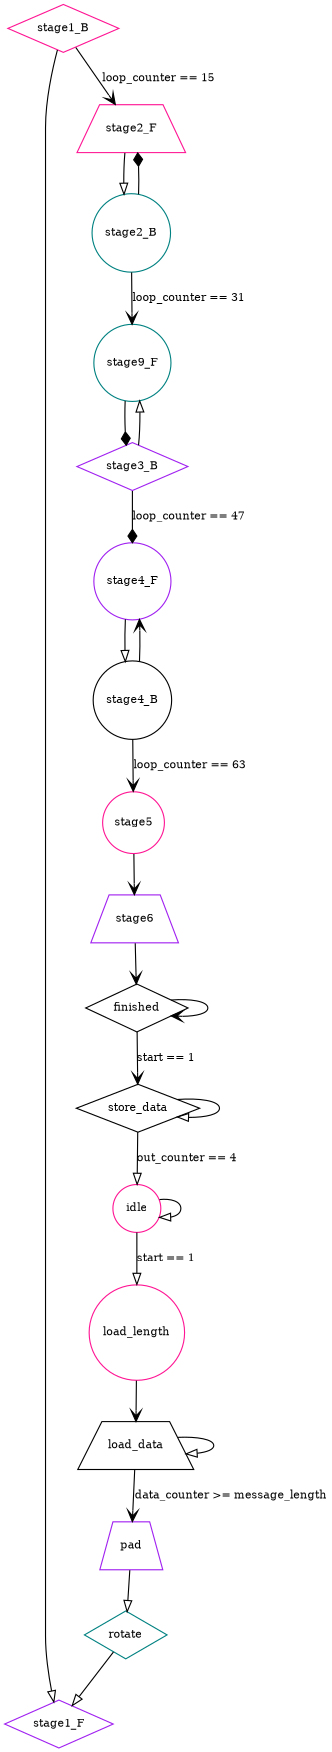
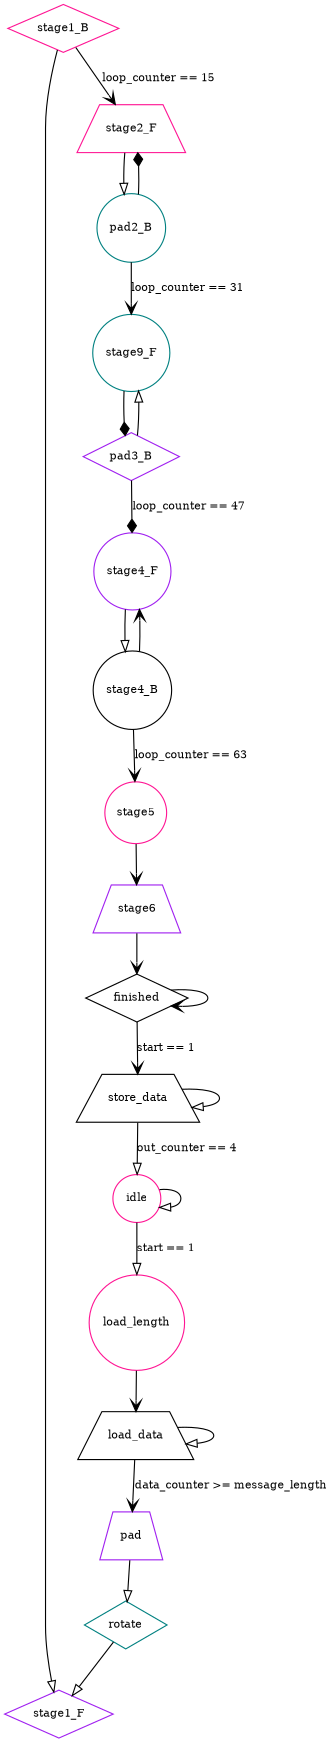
(131, 233) -> (131, 228)
(132, 467) -> (131, 457)
(138, 1108) -> (138, 1098)
